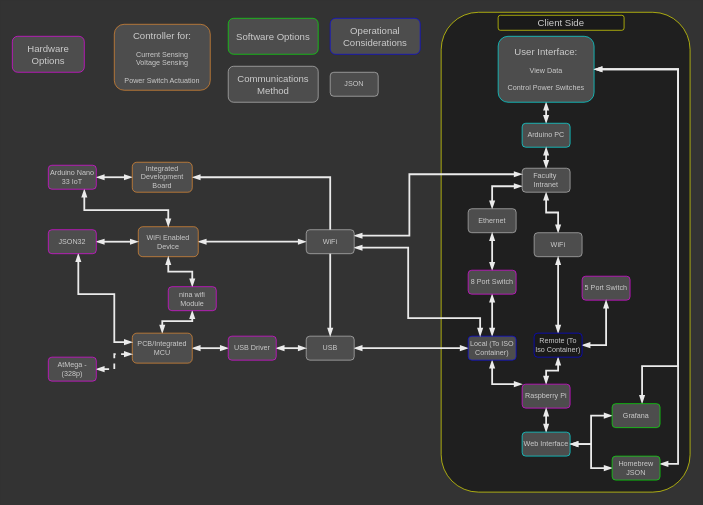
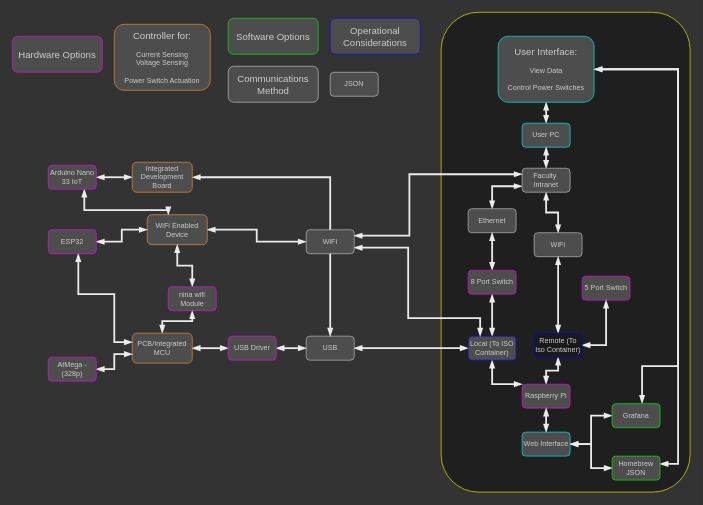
(561, 23) -> none
(48, 54) -> (57, 54)
(546, 135) -> (546, 135)
(72, 242) -> (72, 242)
(168, 242) -> (177, 230)
(114, 362) -> (114, 362)
